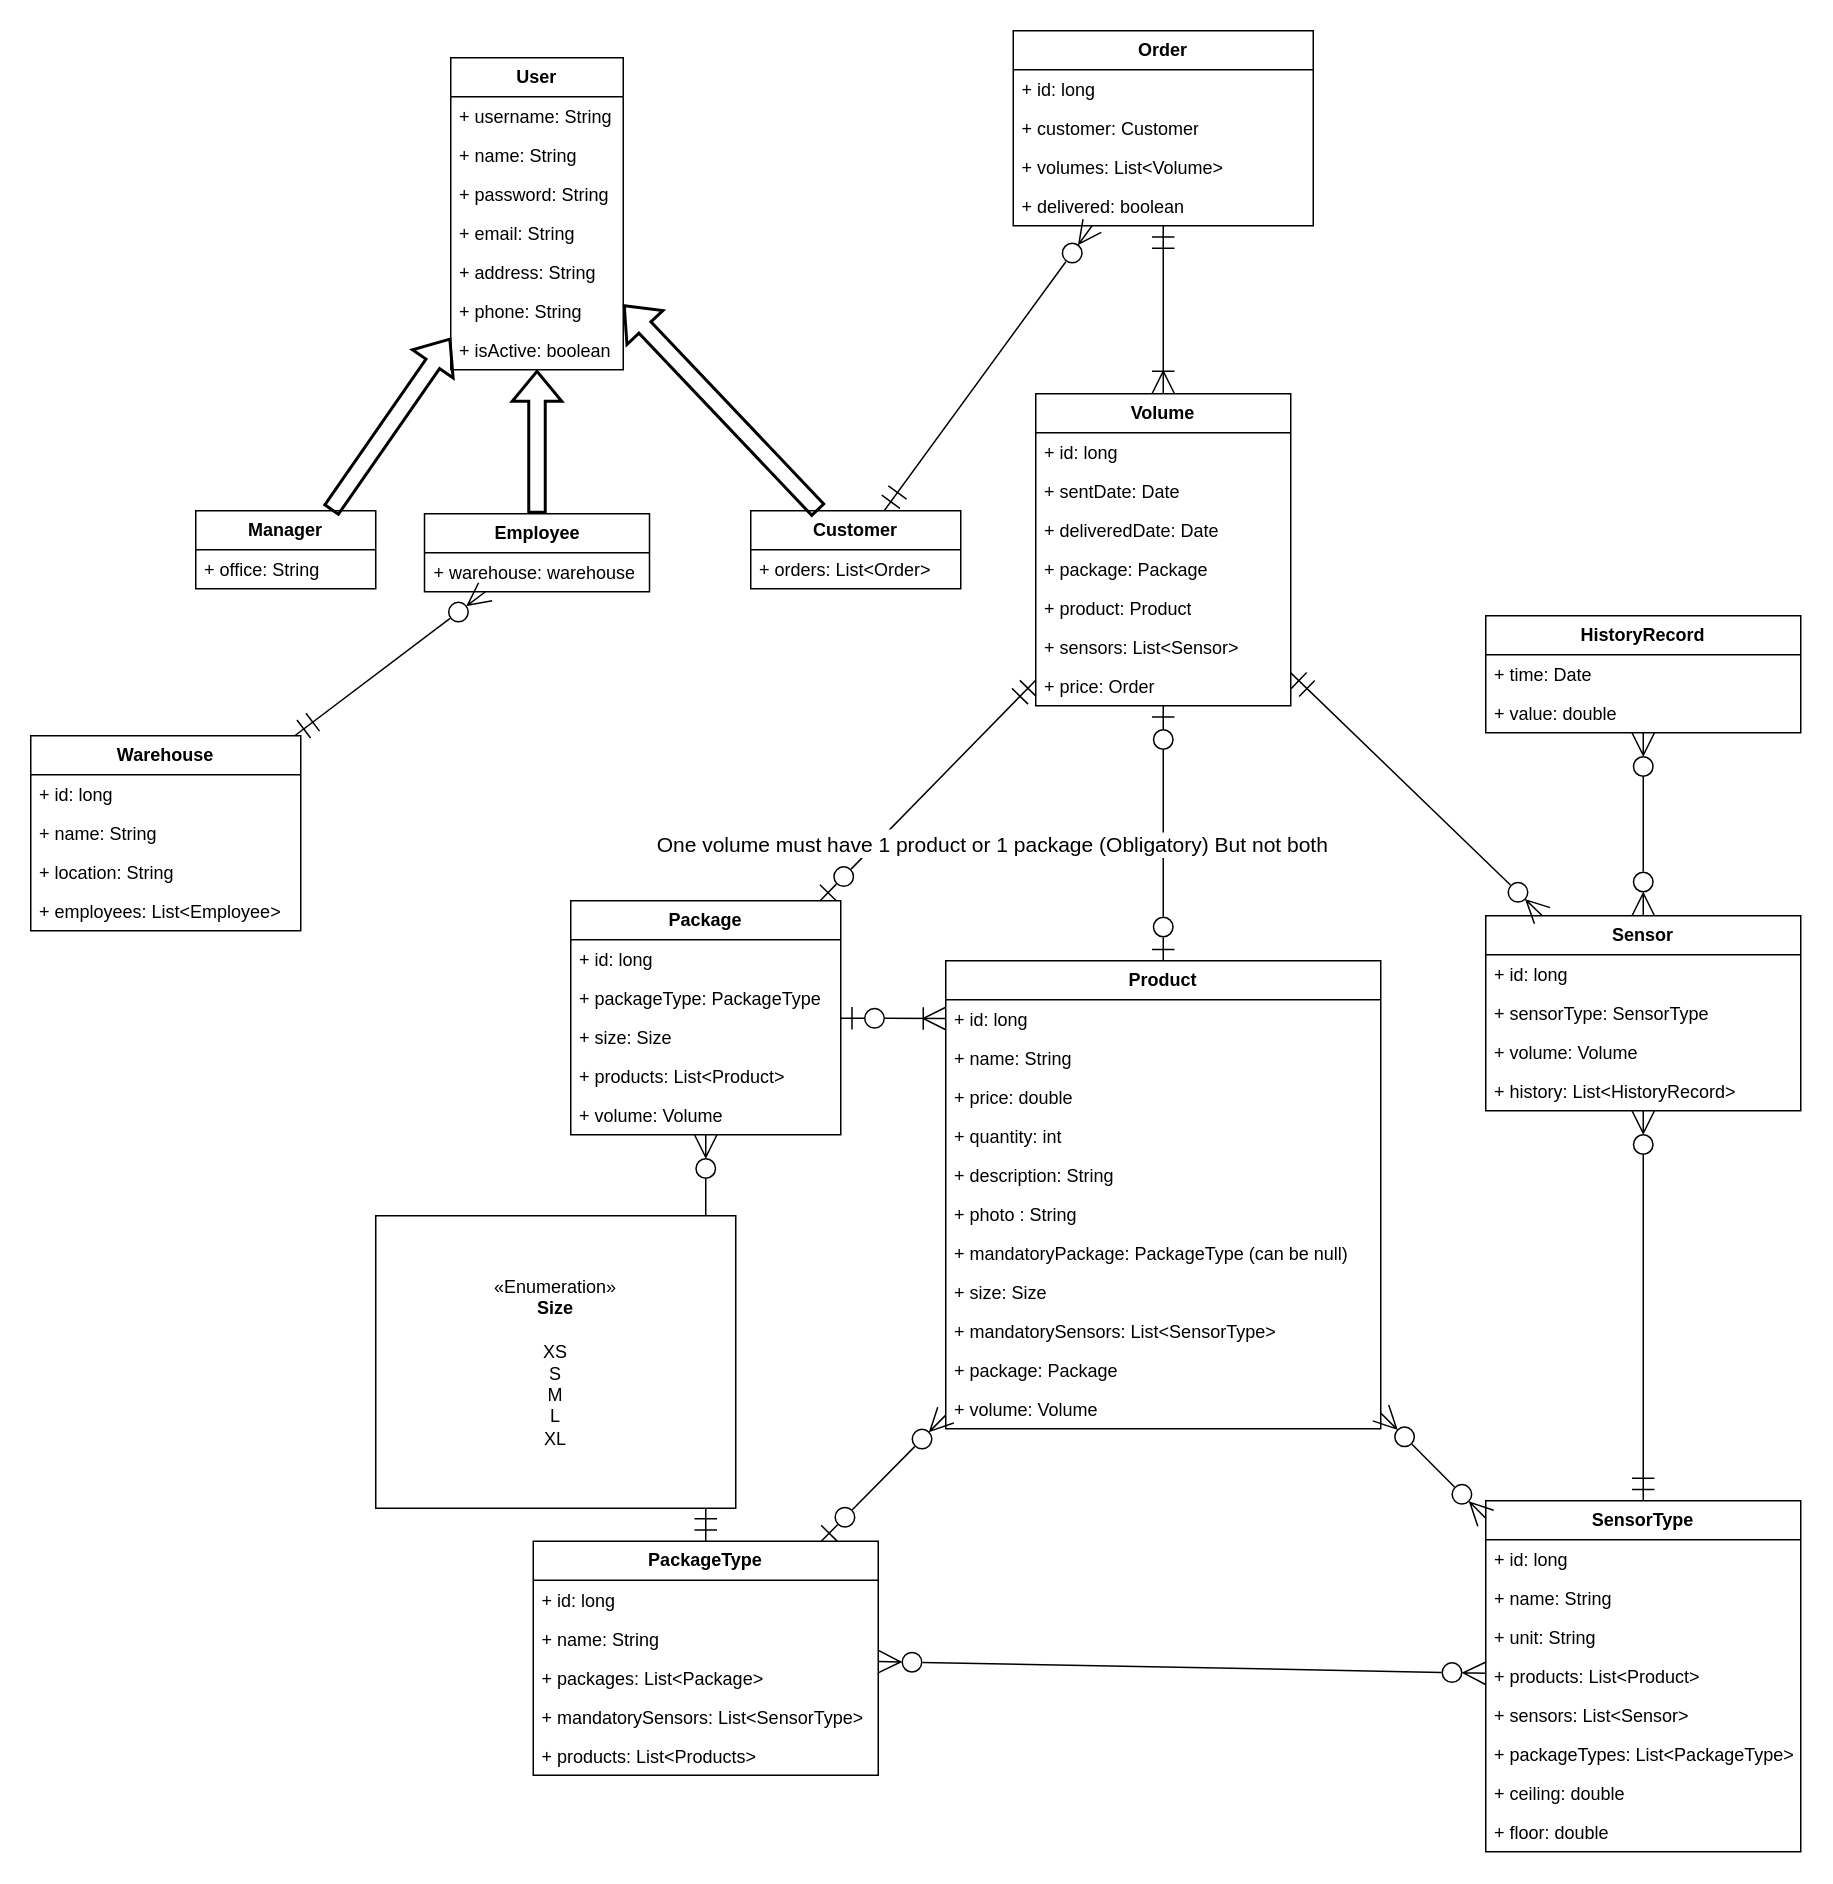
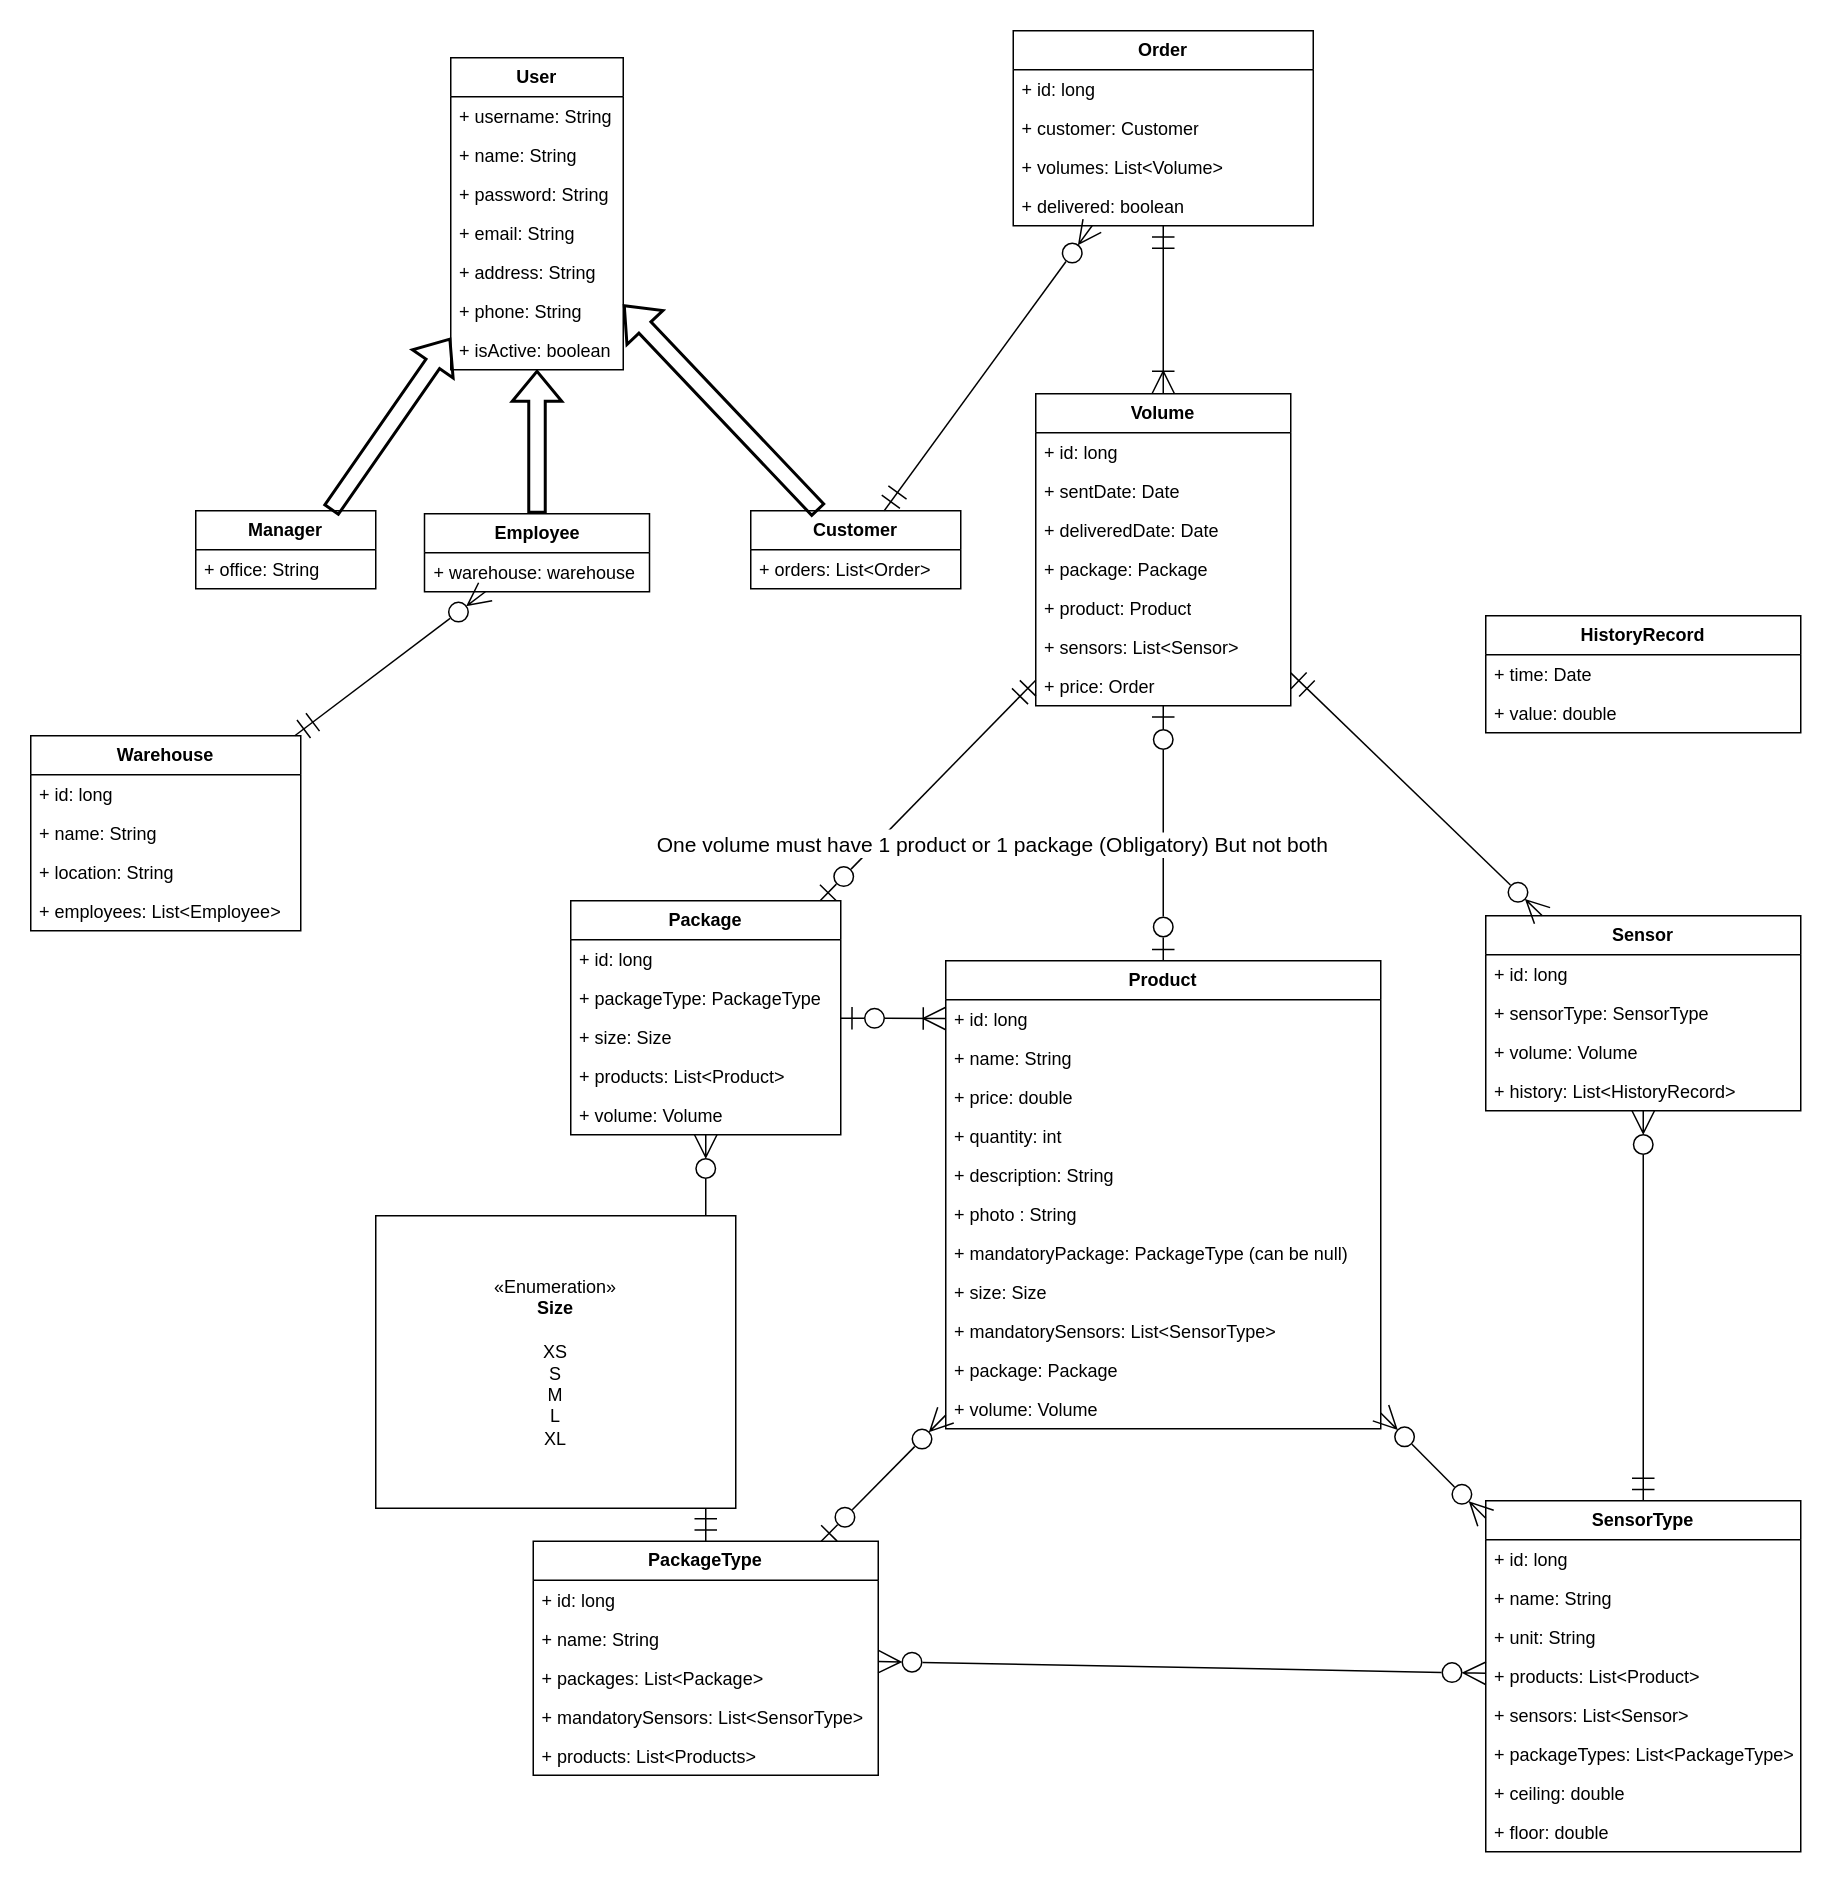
(1643, 824) -> none
